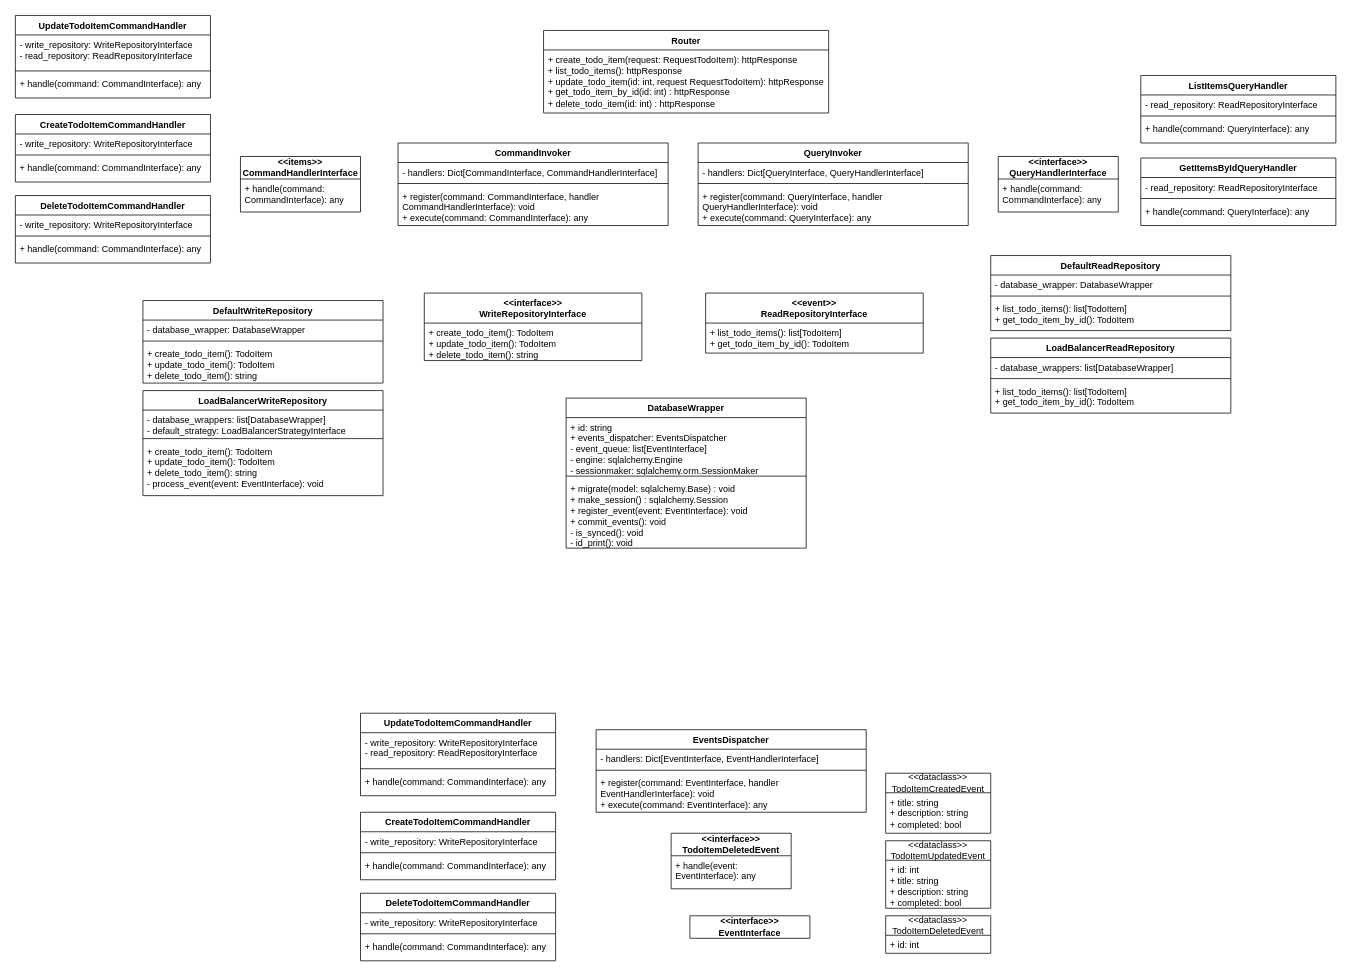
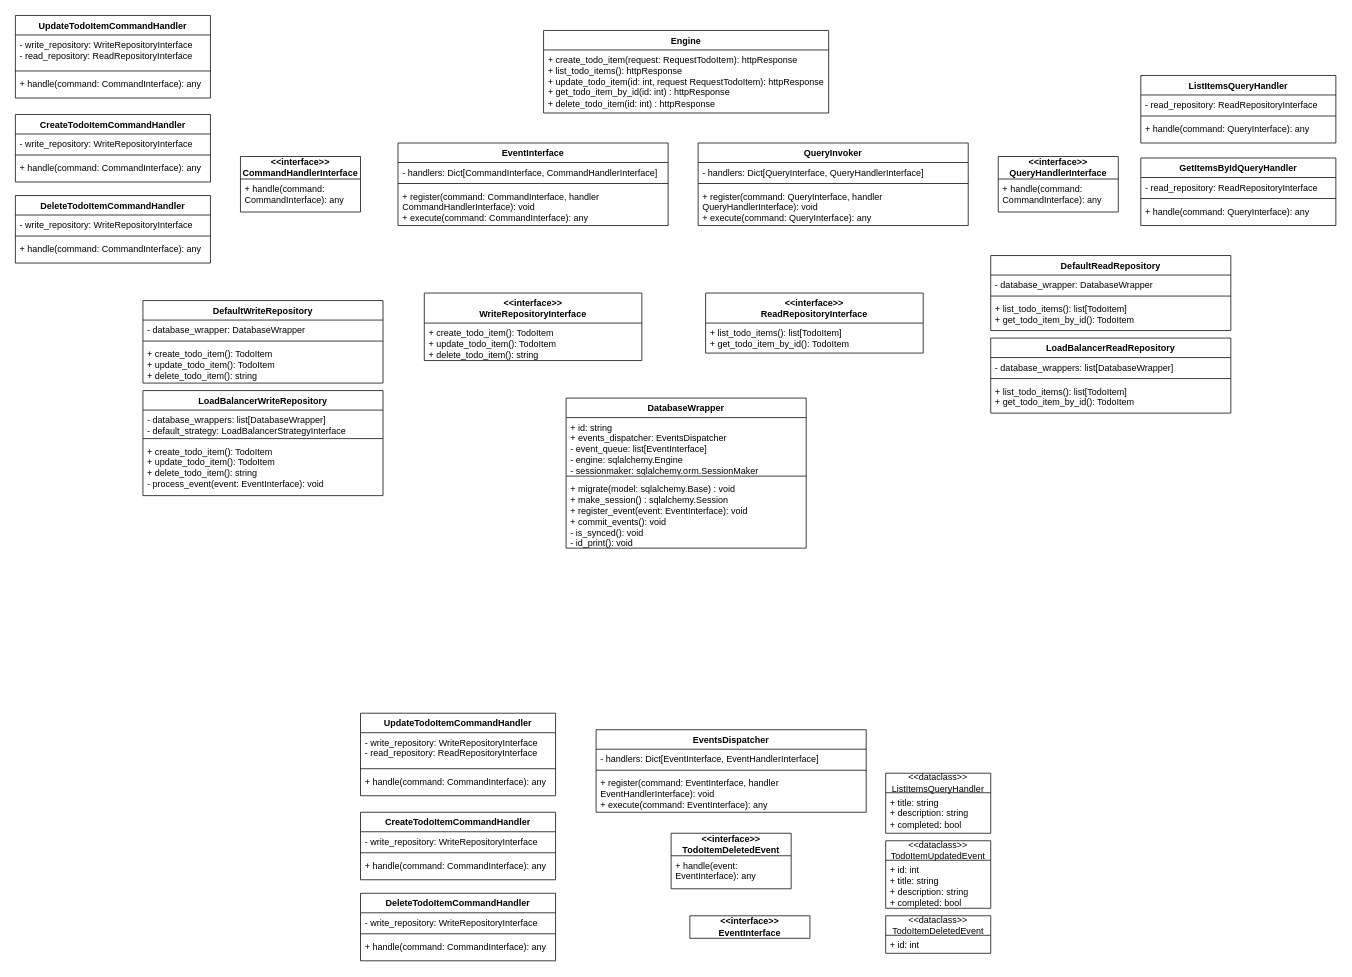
(686, 41) -> (686, 41)
(533, 154) -> (533, 154)
(300, 168) -> (300, 168)
(814, 309) -> (814, 309)
(938, 783) -> (938, 783)
